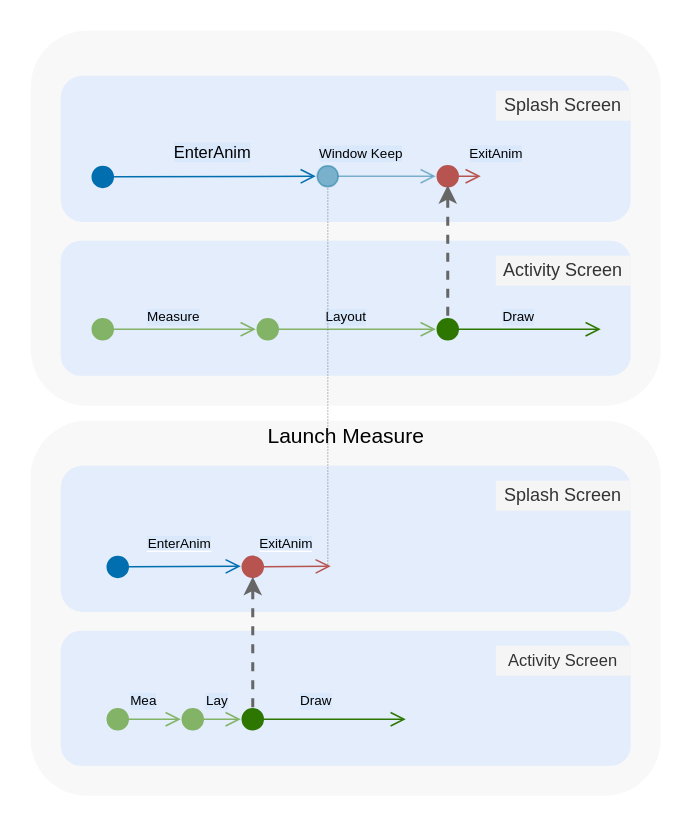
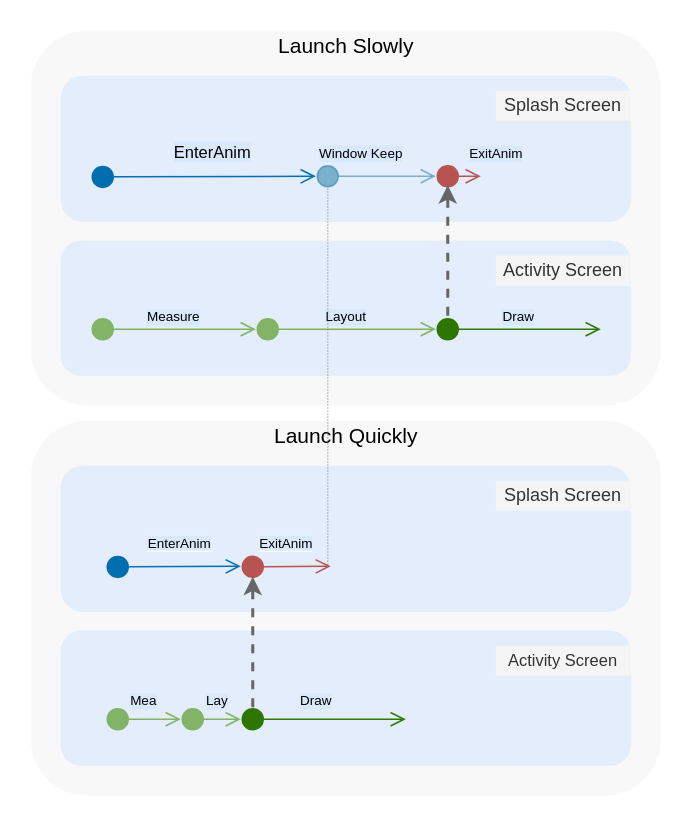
none -> (346, 46)
(347, 436) -> (347, 436)
